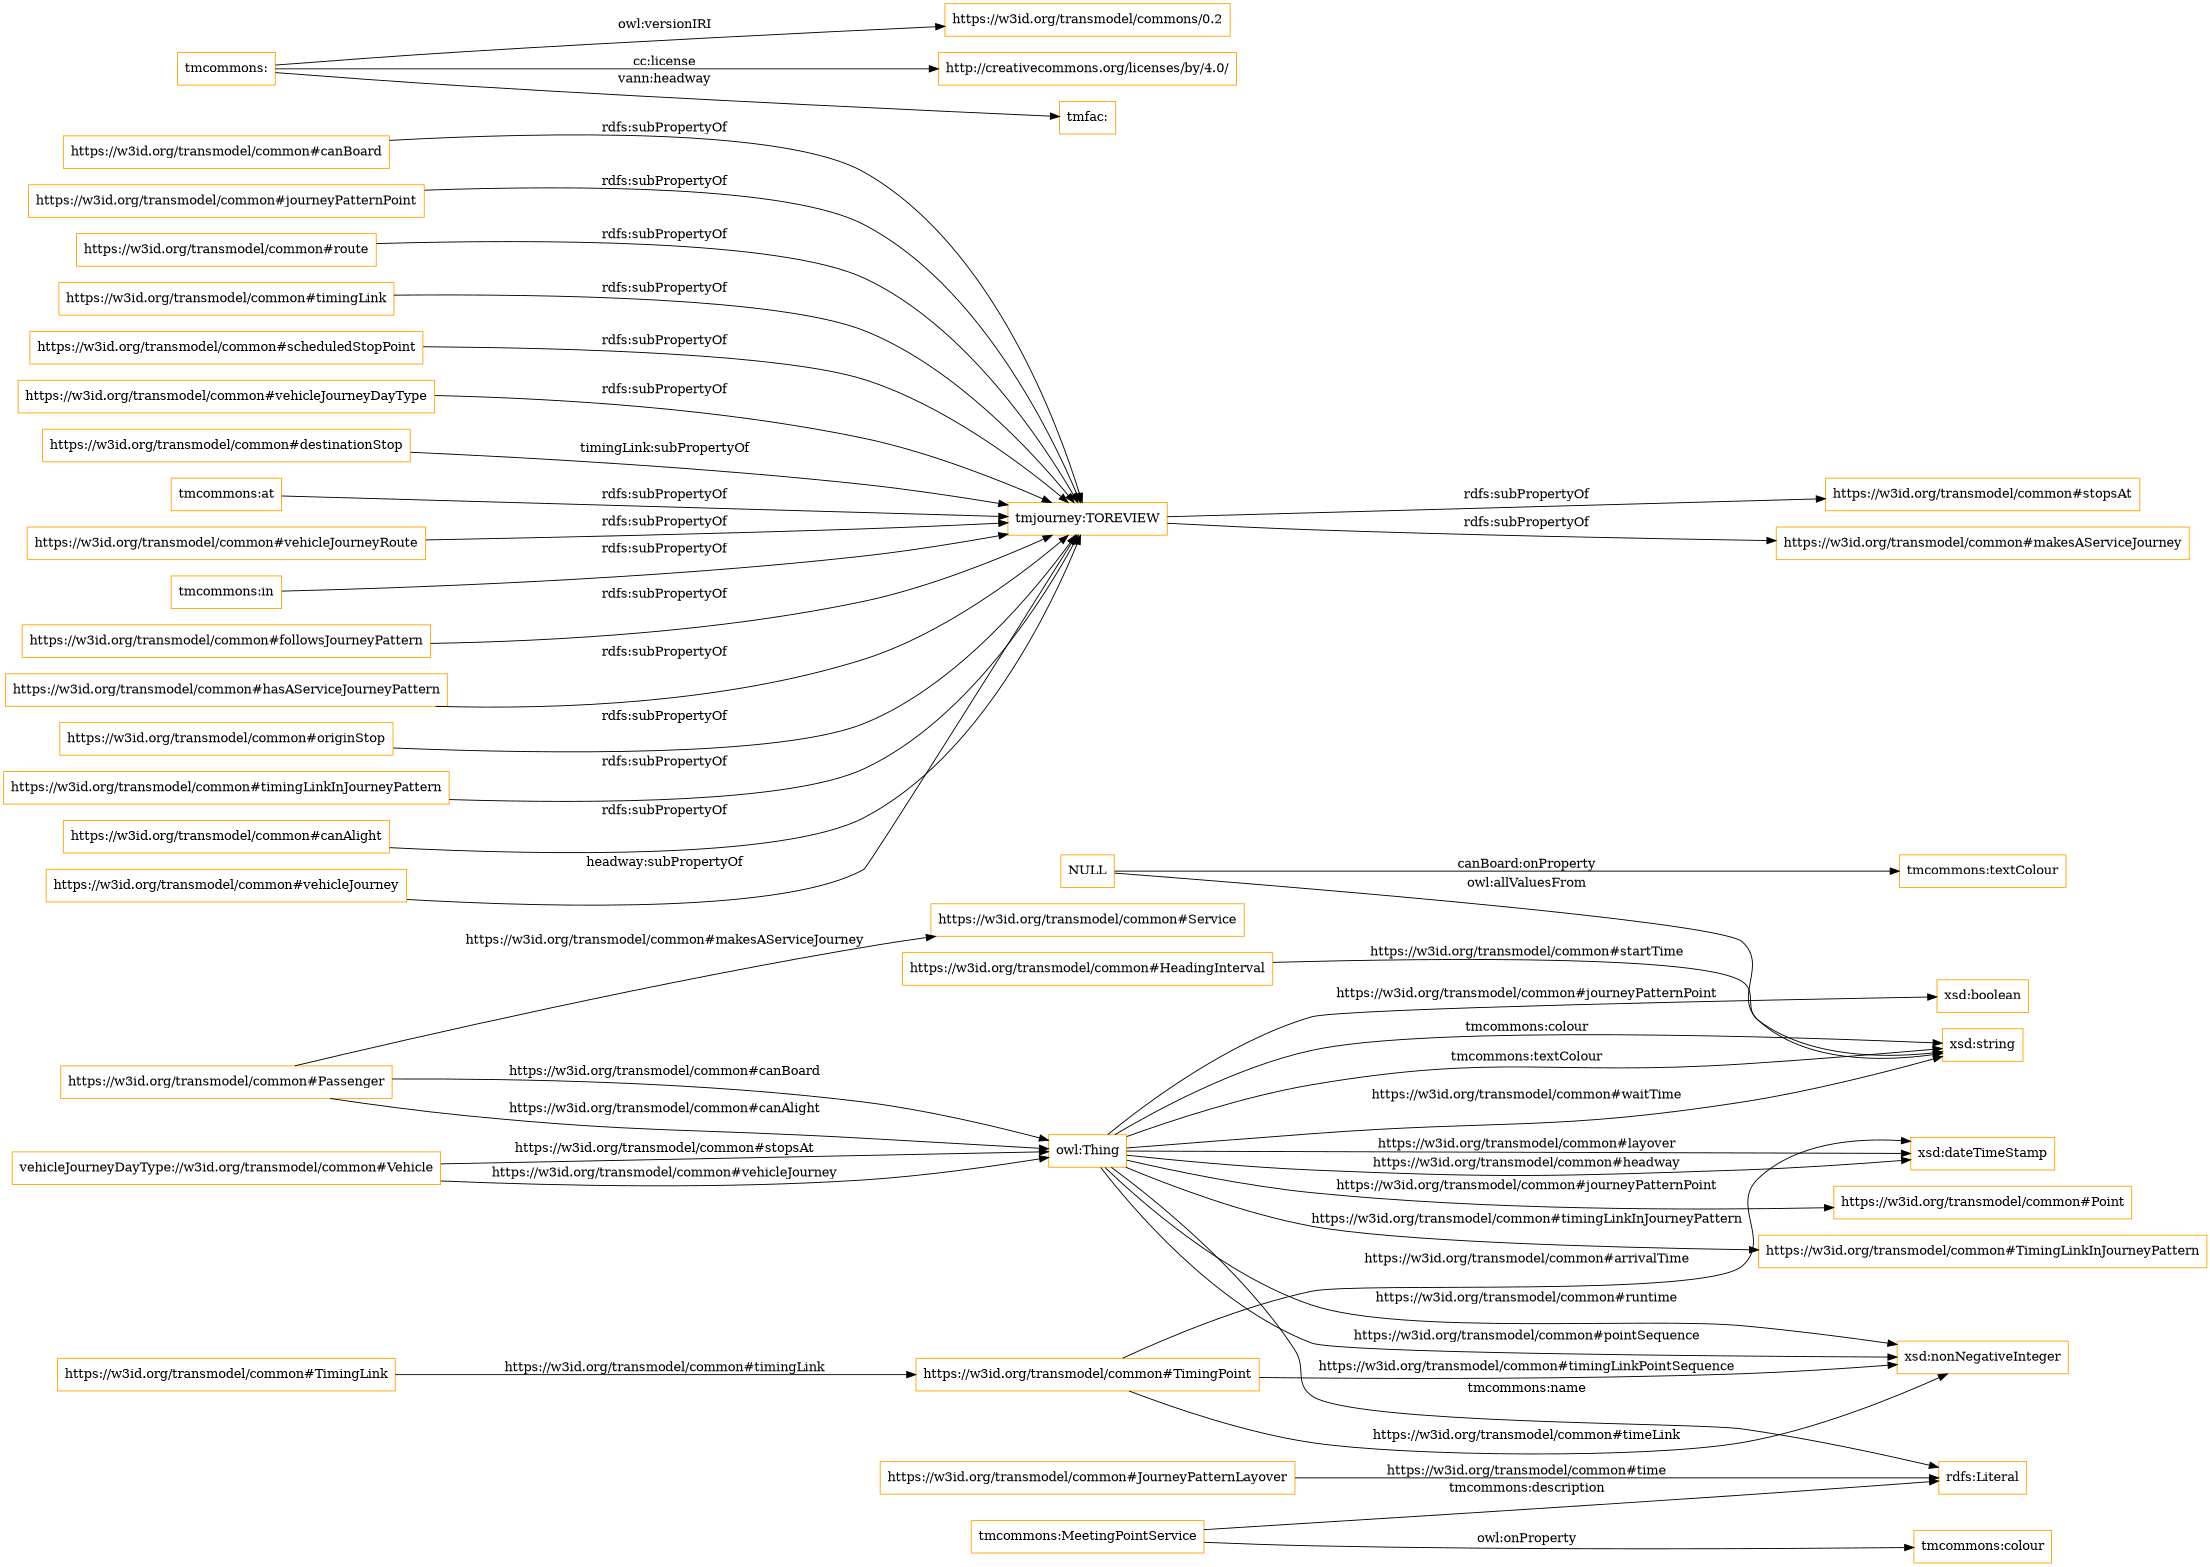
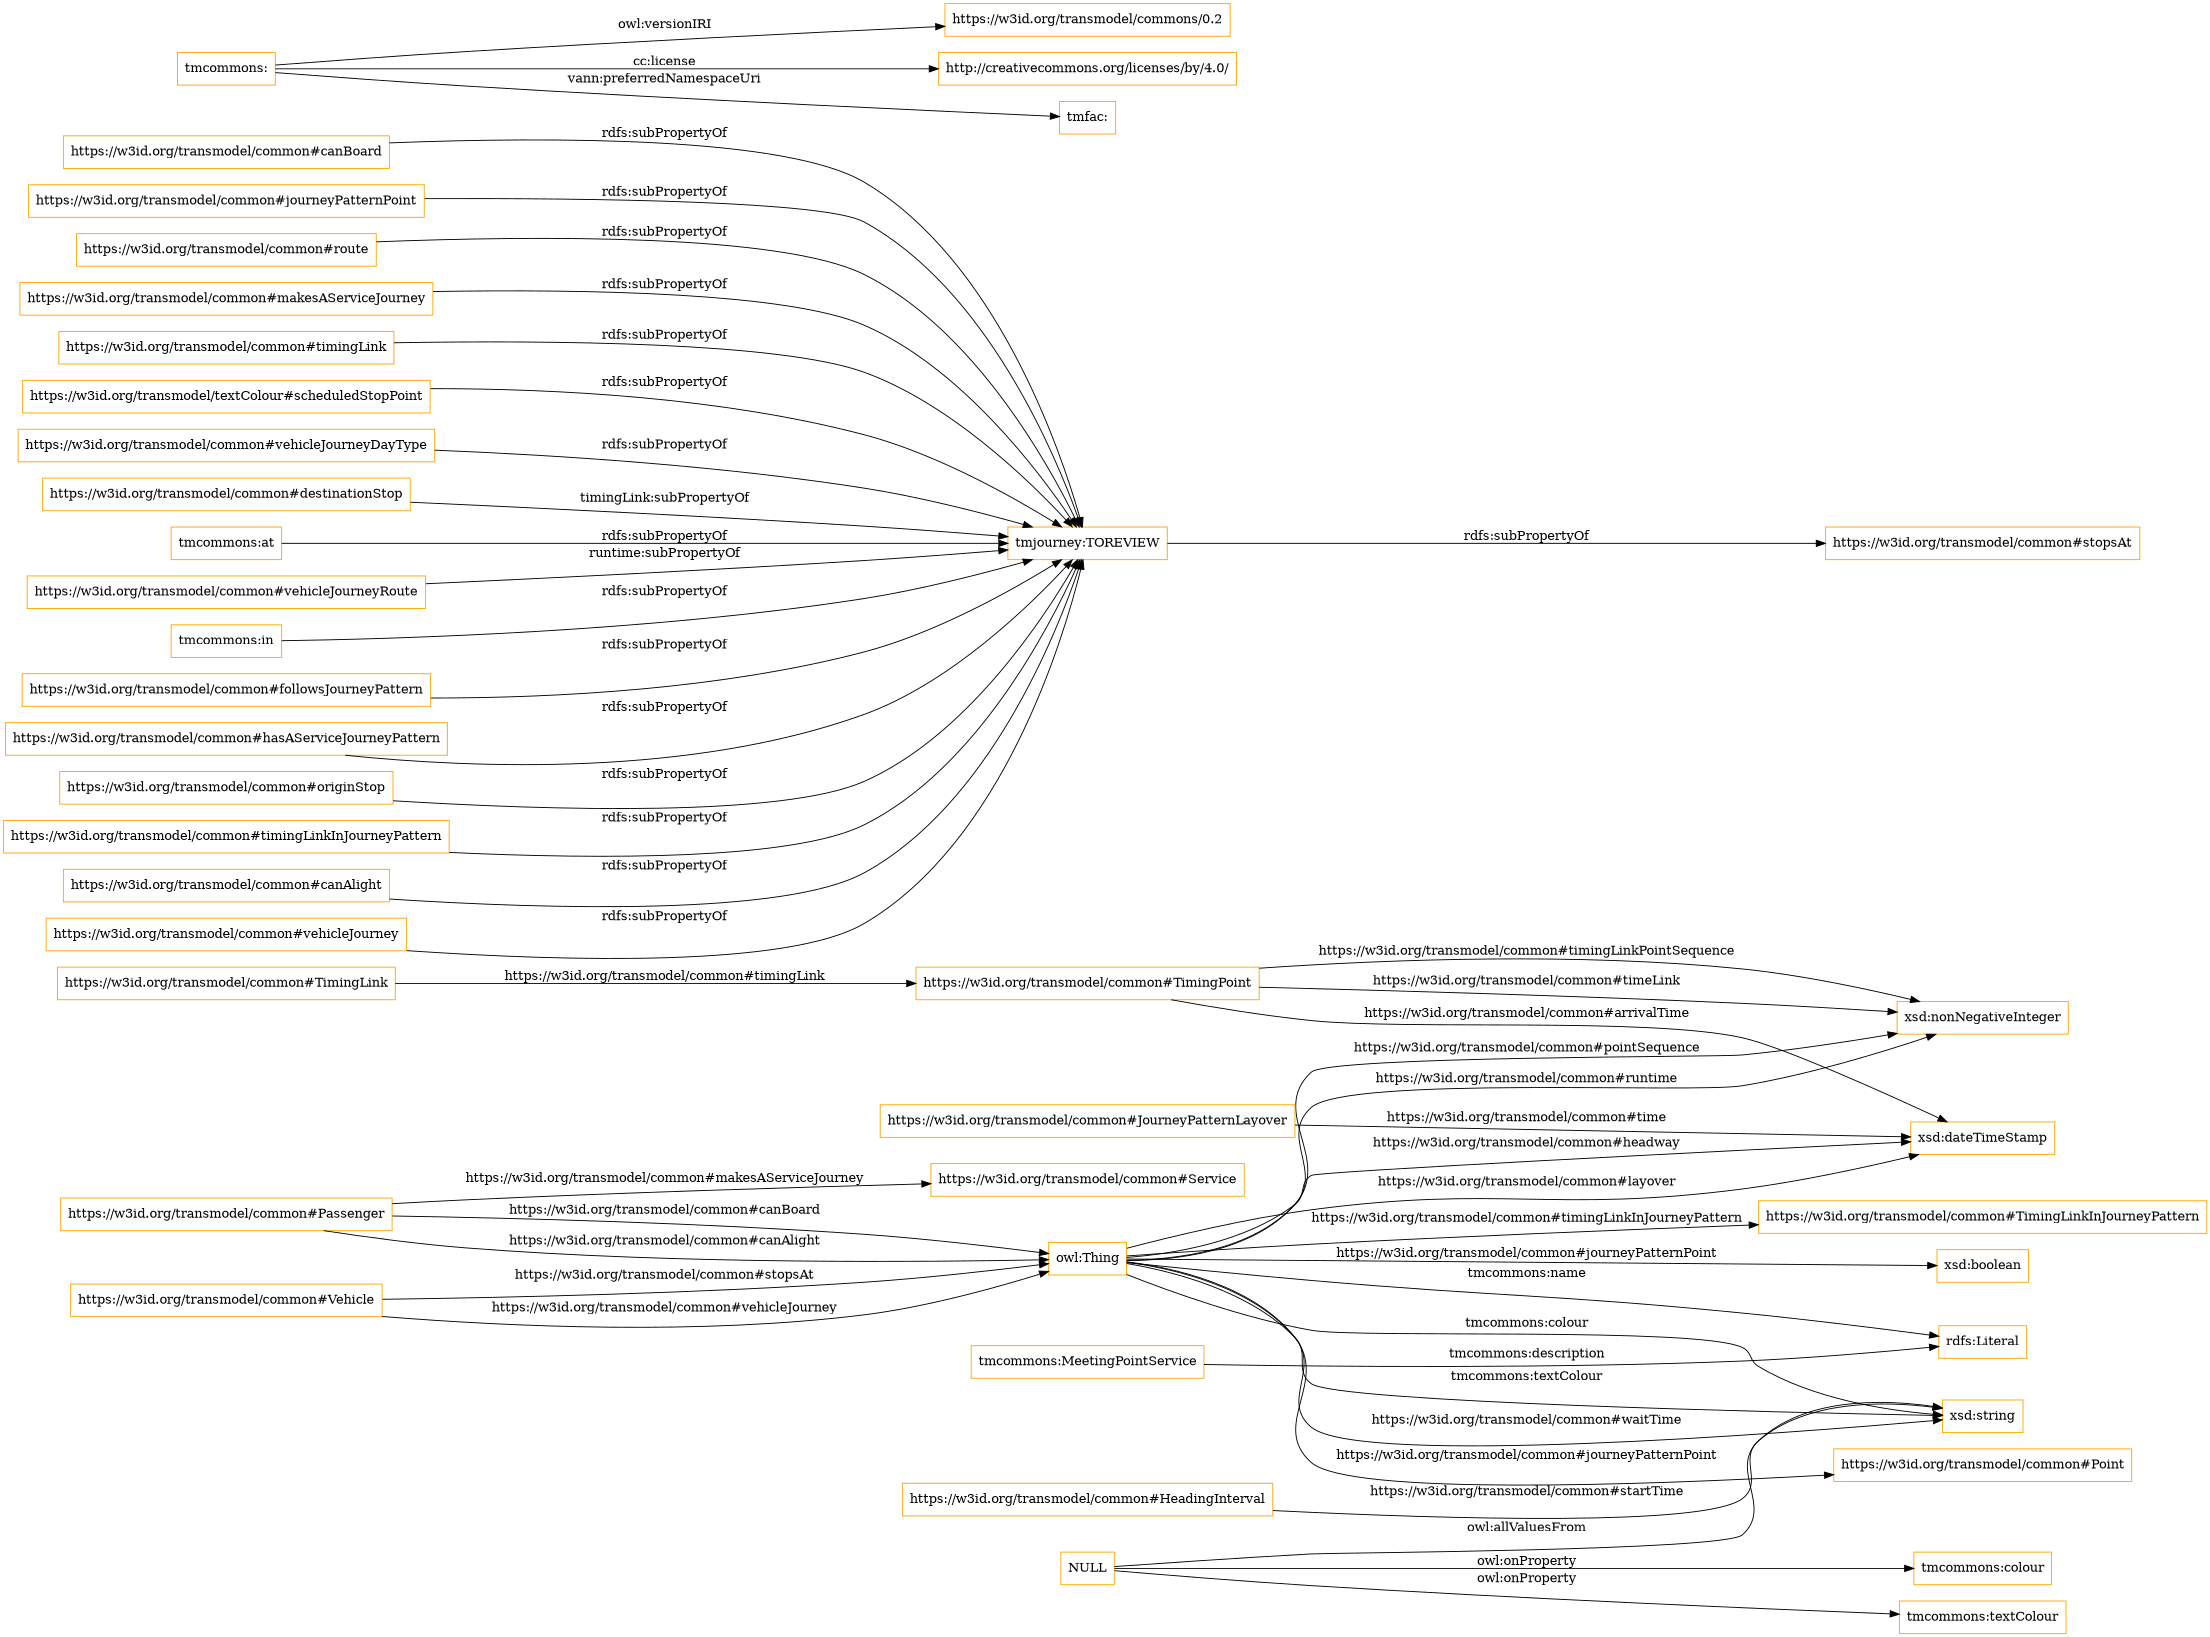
(665, 79) -> (665, 79)
(226, 348) -> (226, 397)
(665, 522) -> (665, 554)
(1467, 534) -> (793, 307)
(665, 863) -> (665, 917)
(1527, 864) -> (1527, 1579)
(226, 1168) -> (226, 1300)
(1612, 1478) -> (1598, 1131)
(1554, 1549) -> (1510, 1568)
